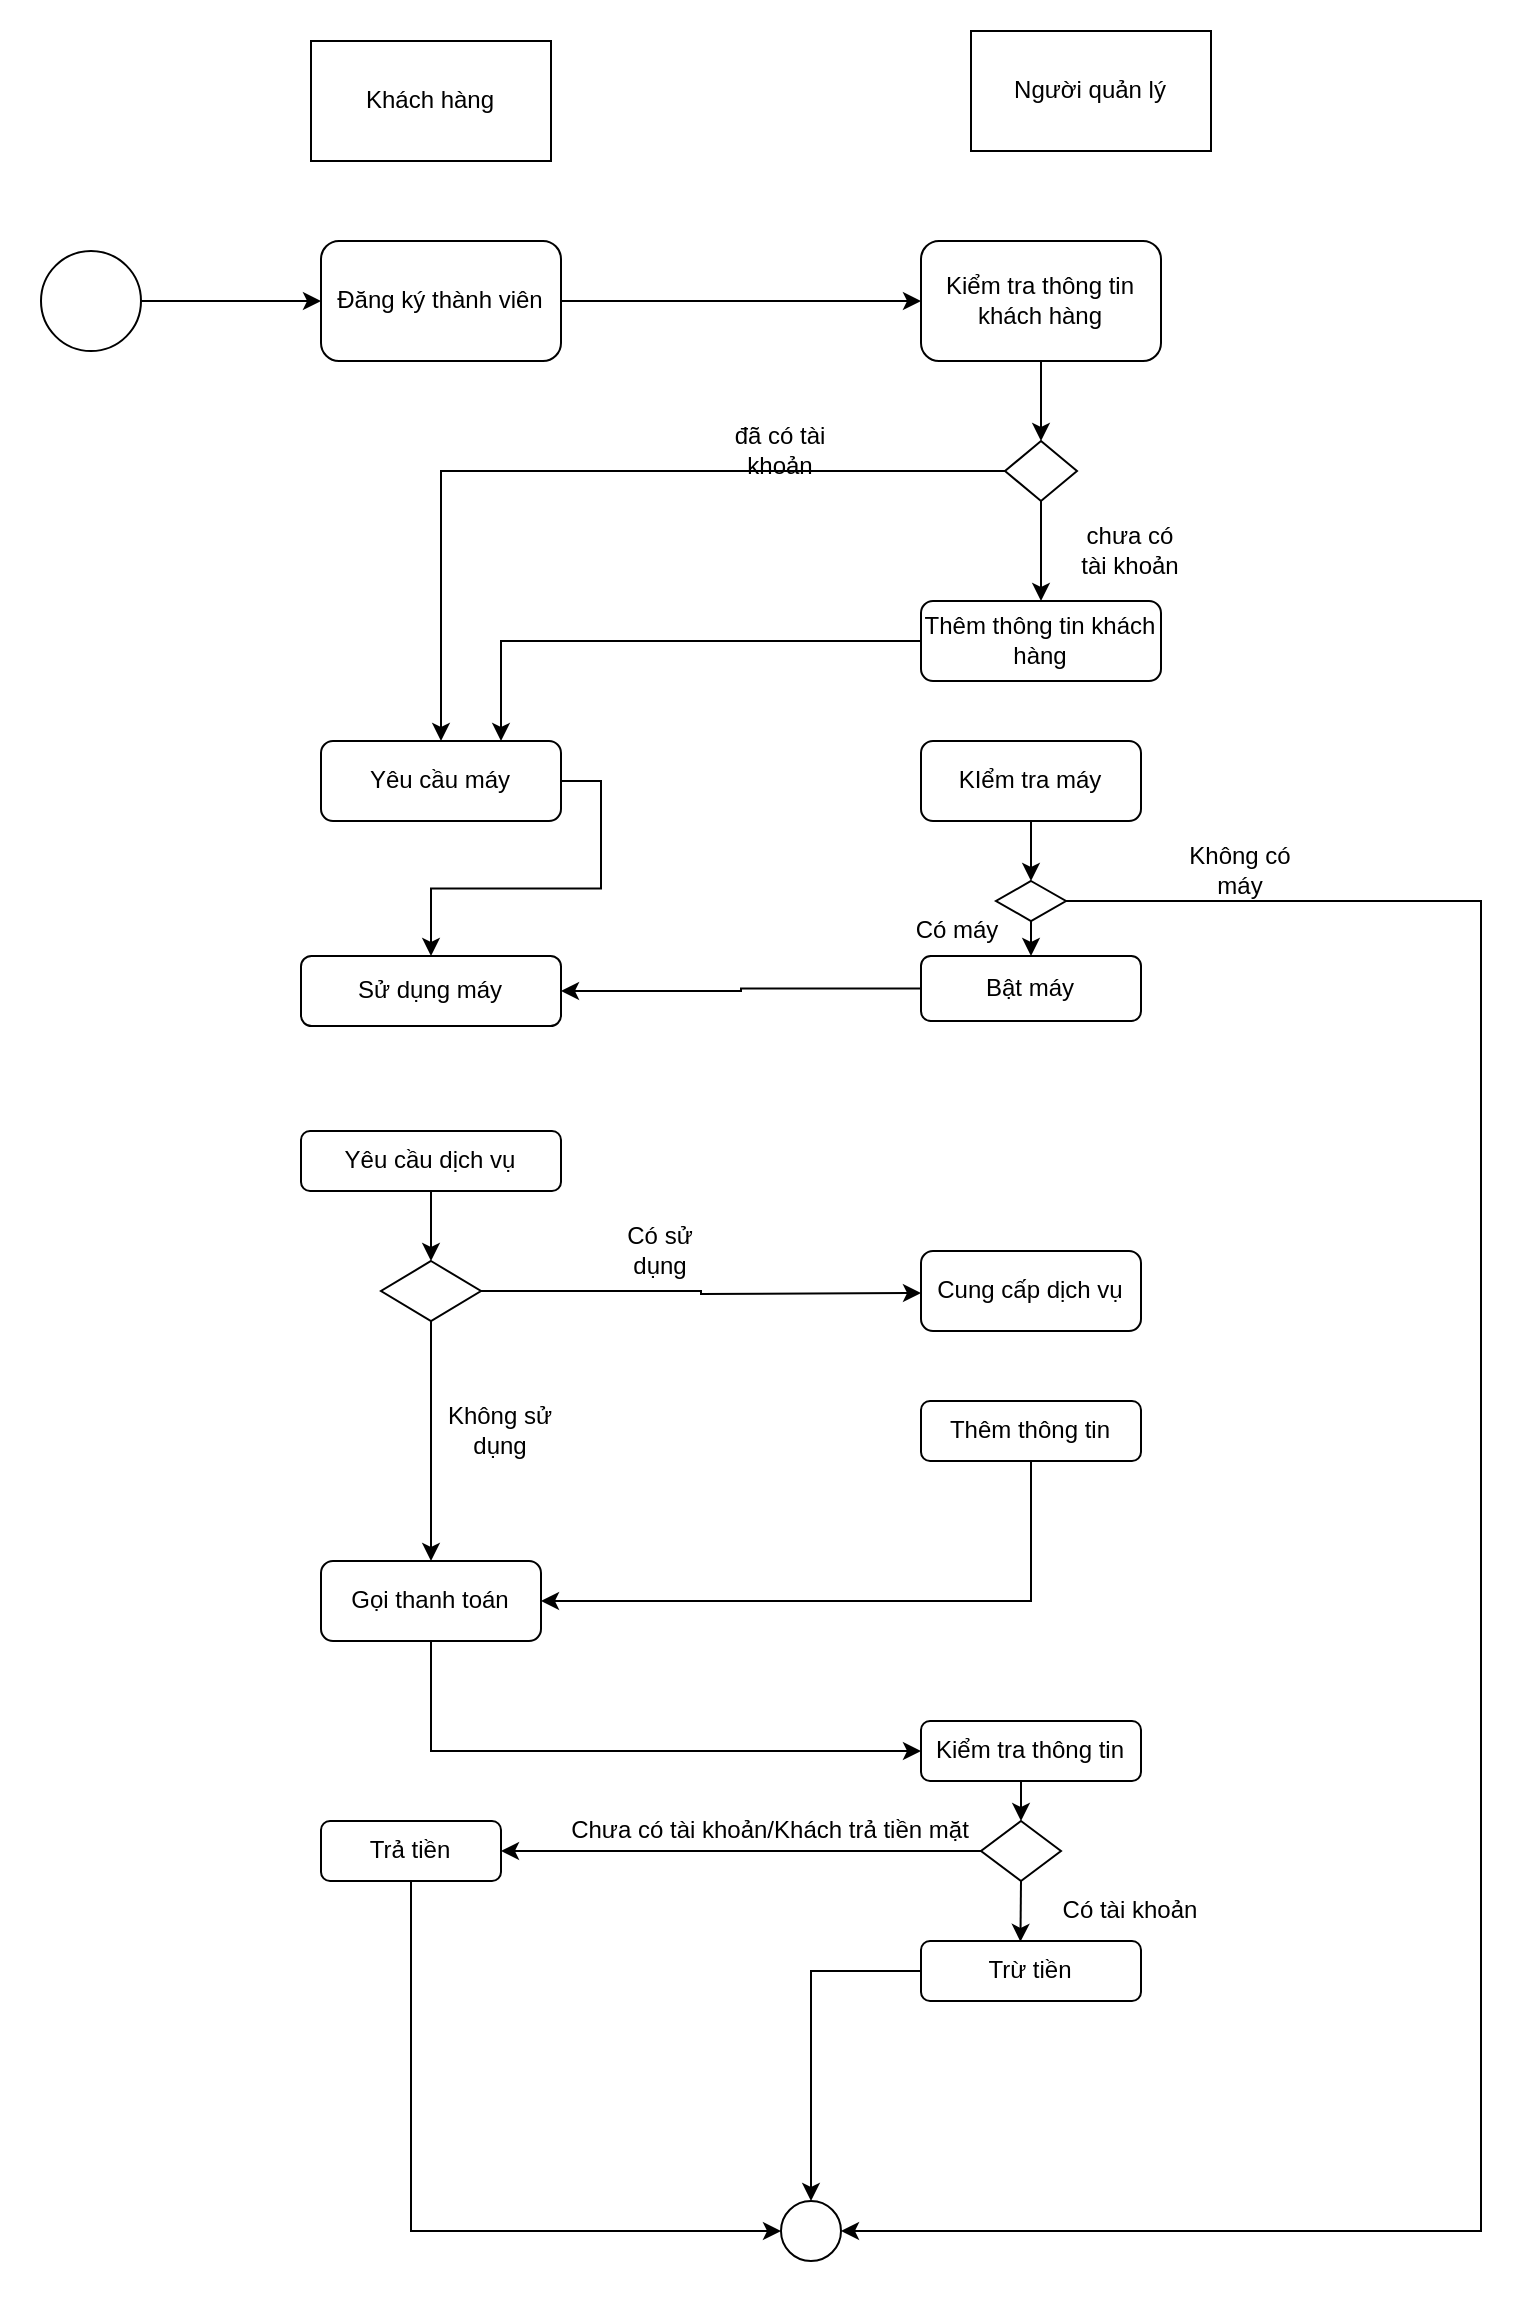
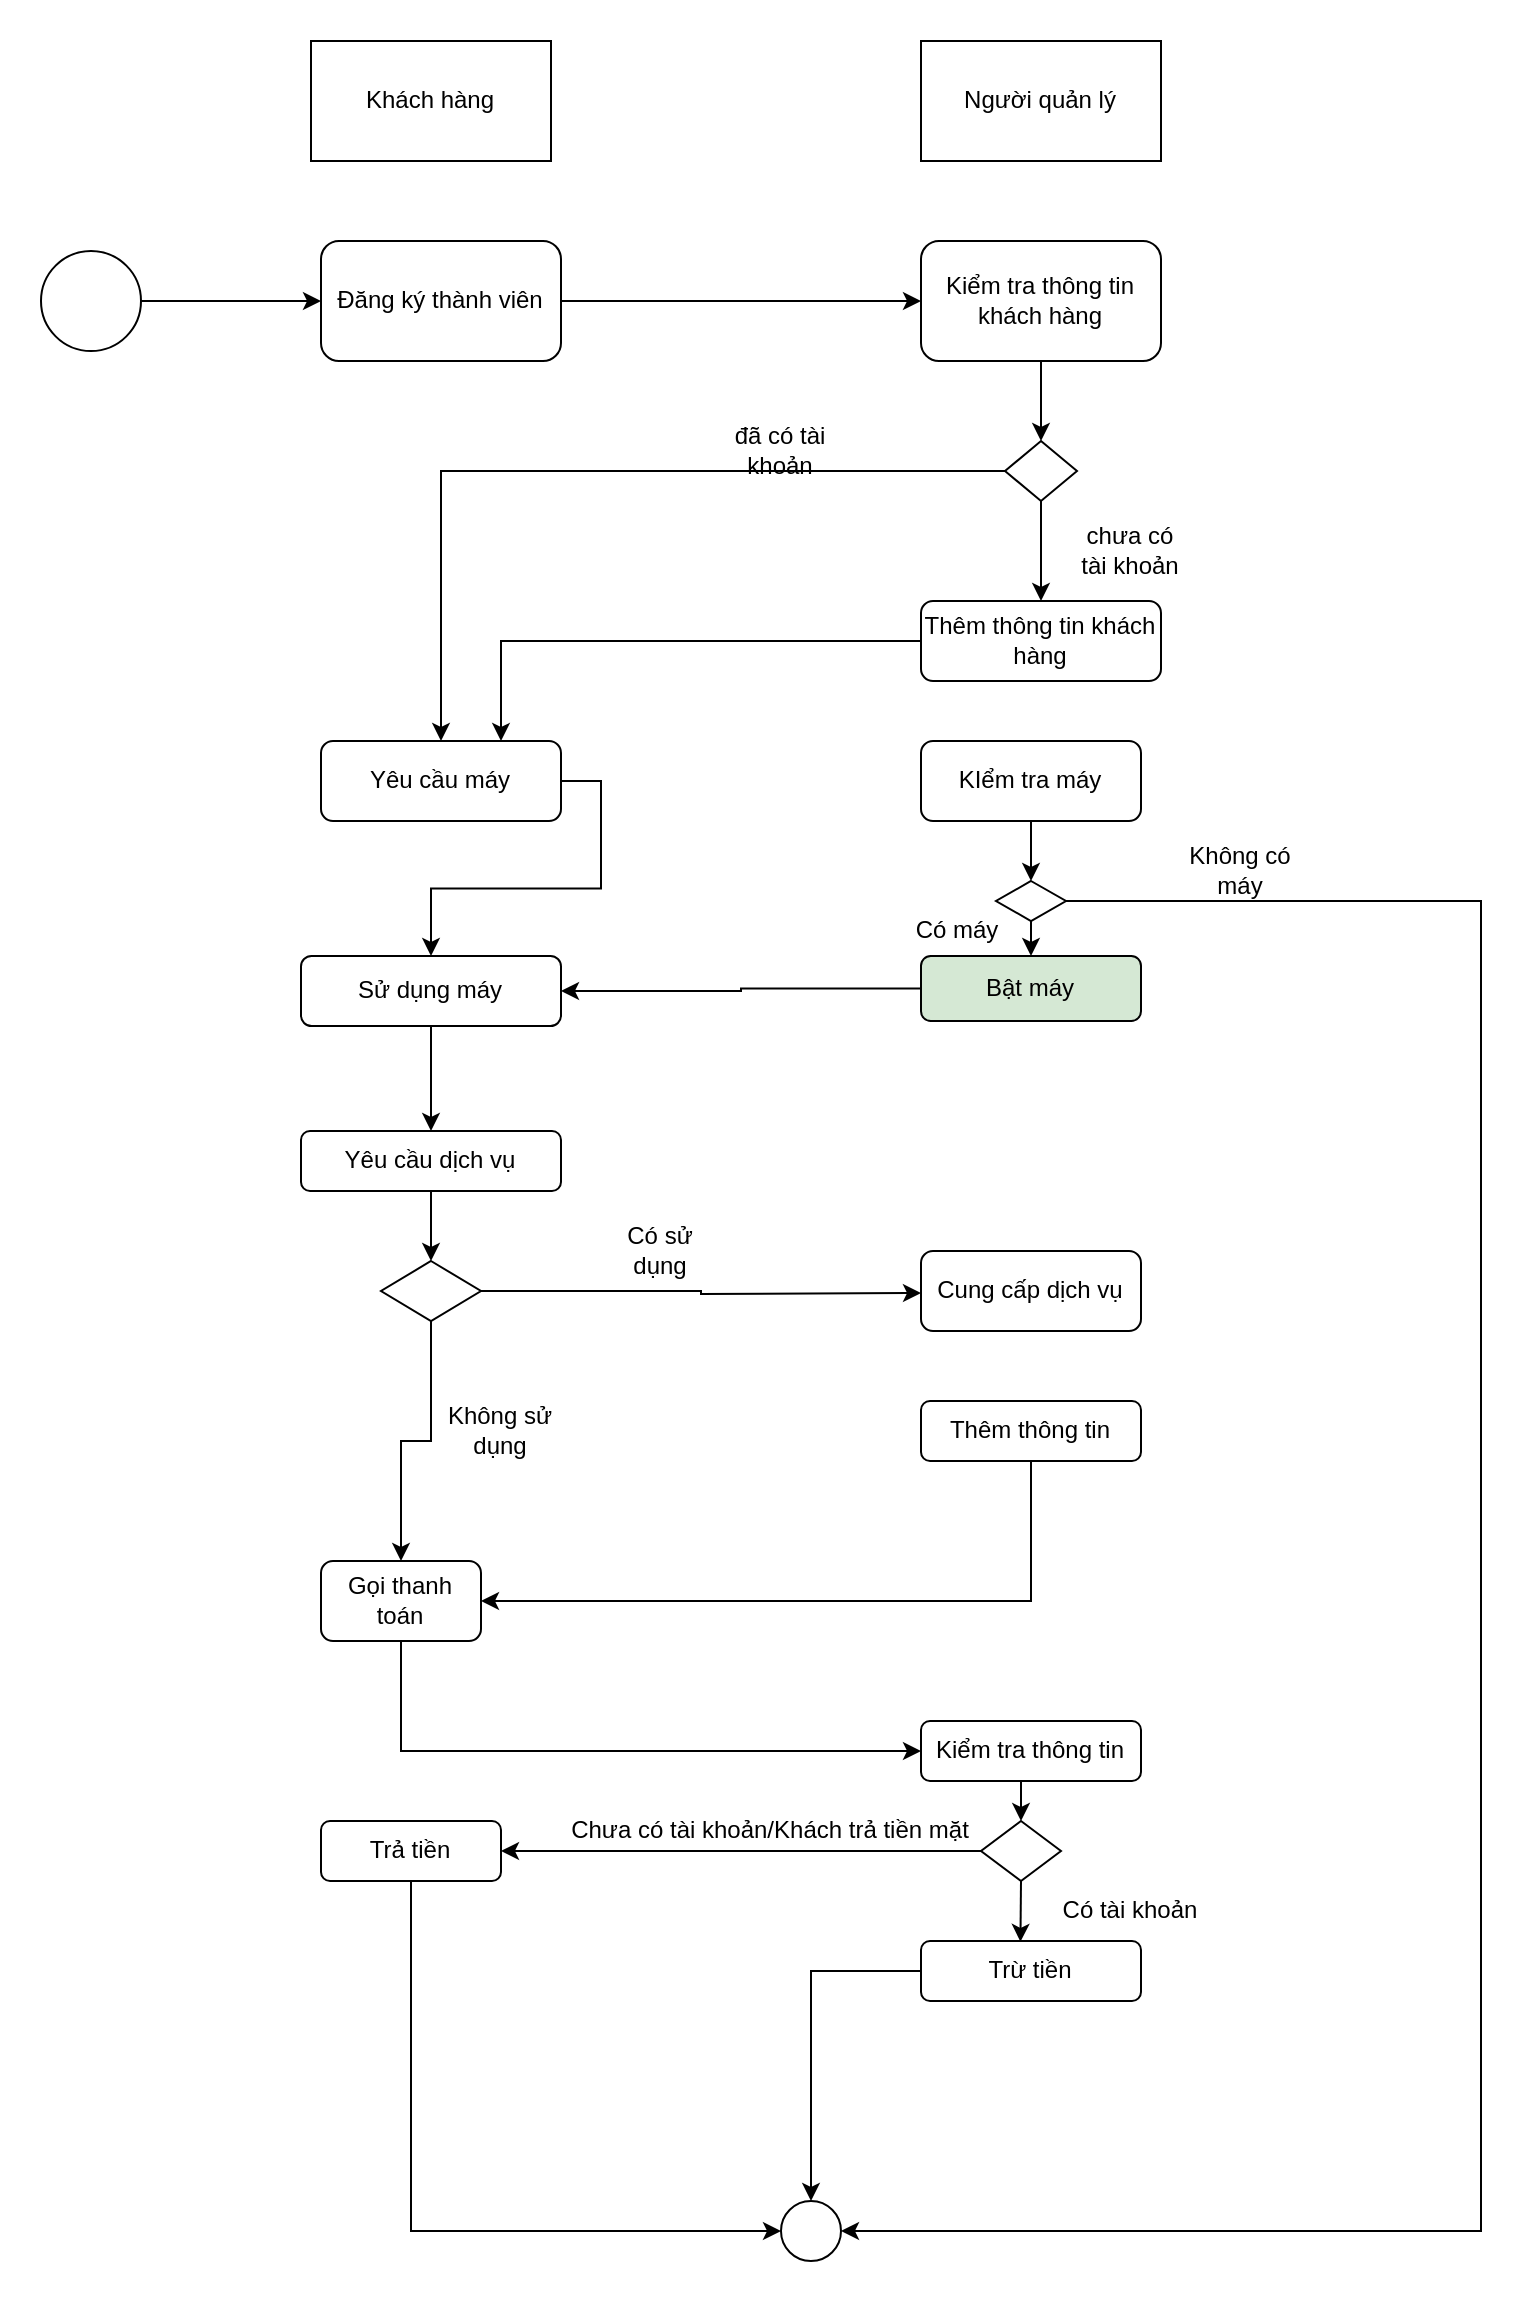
(1091, 91) -> (1041, 101)
(1031, 989) -> (1031, 989)
none -> (431, 1072)
(431, 1601) -> (401, 1601)
